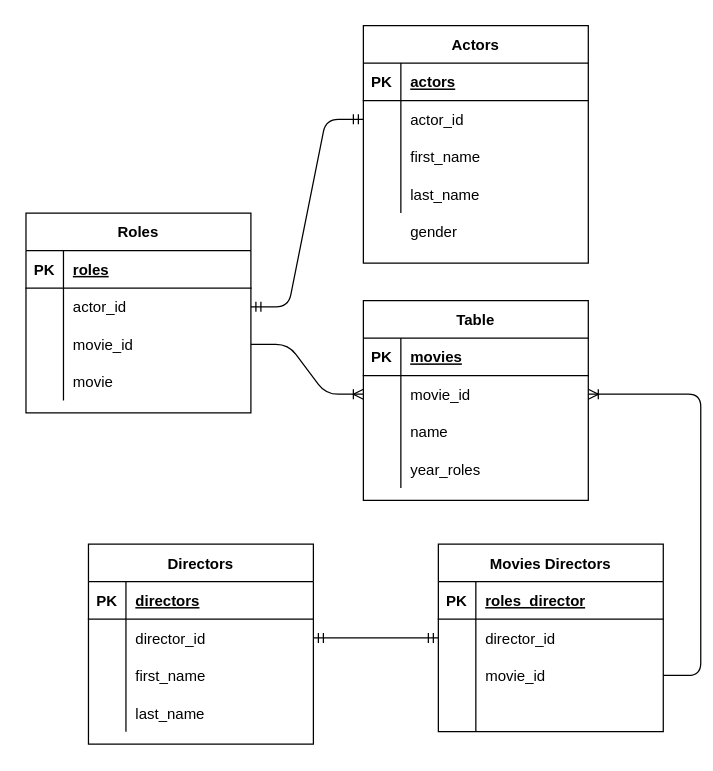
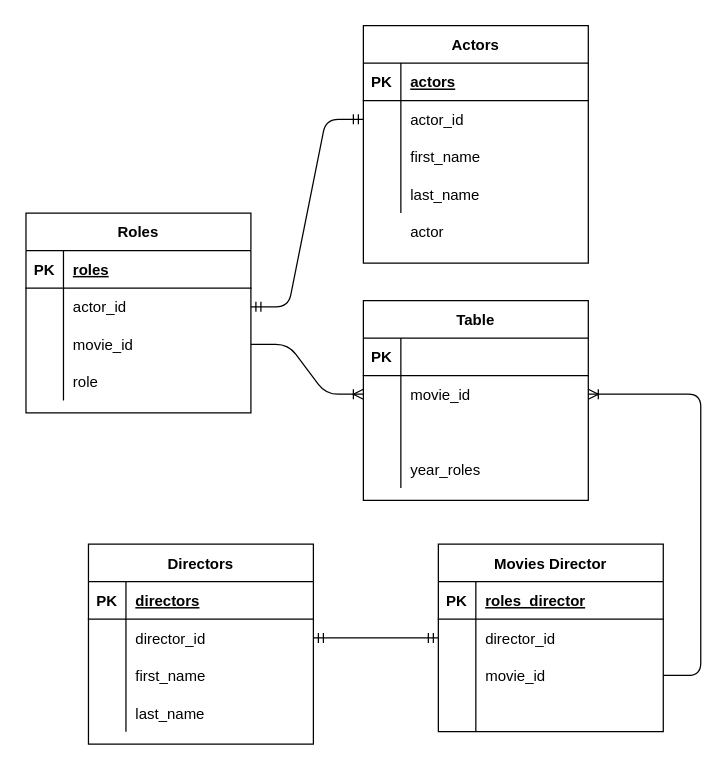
(435, 233) -> (431, 233)
(494, 357) -> none
(92, 383) -> (87, 383)
(494, 432) -> none
(550, 564) -> (550, 564)
